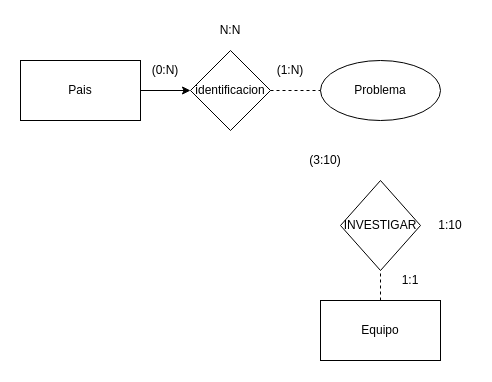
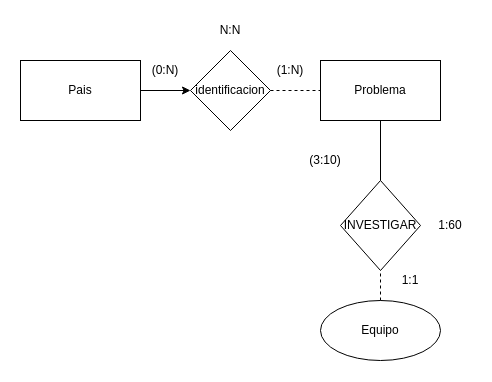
(381, 91) -> (381, 91)
none -> (381, 151)
(451, 226) -> (451, 226)
(381, 331) -> (381, 331)
